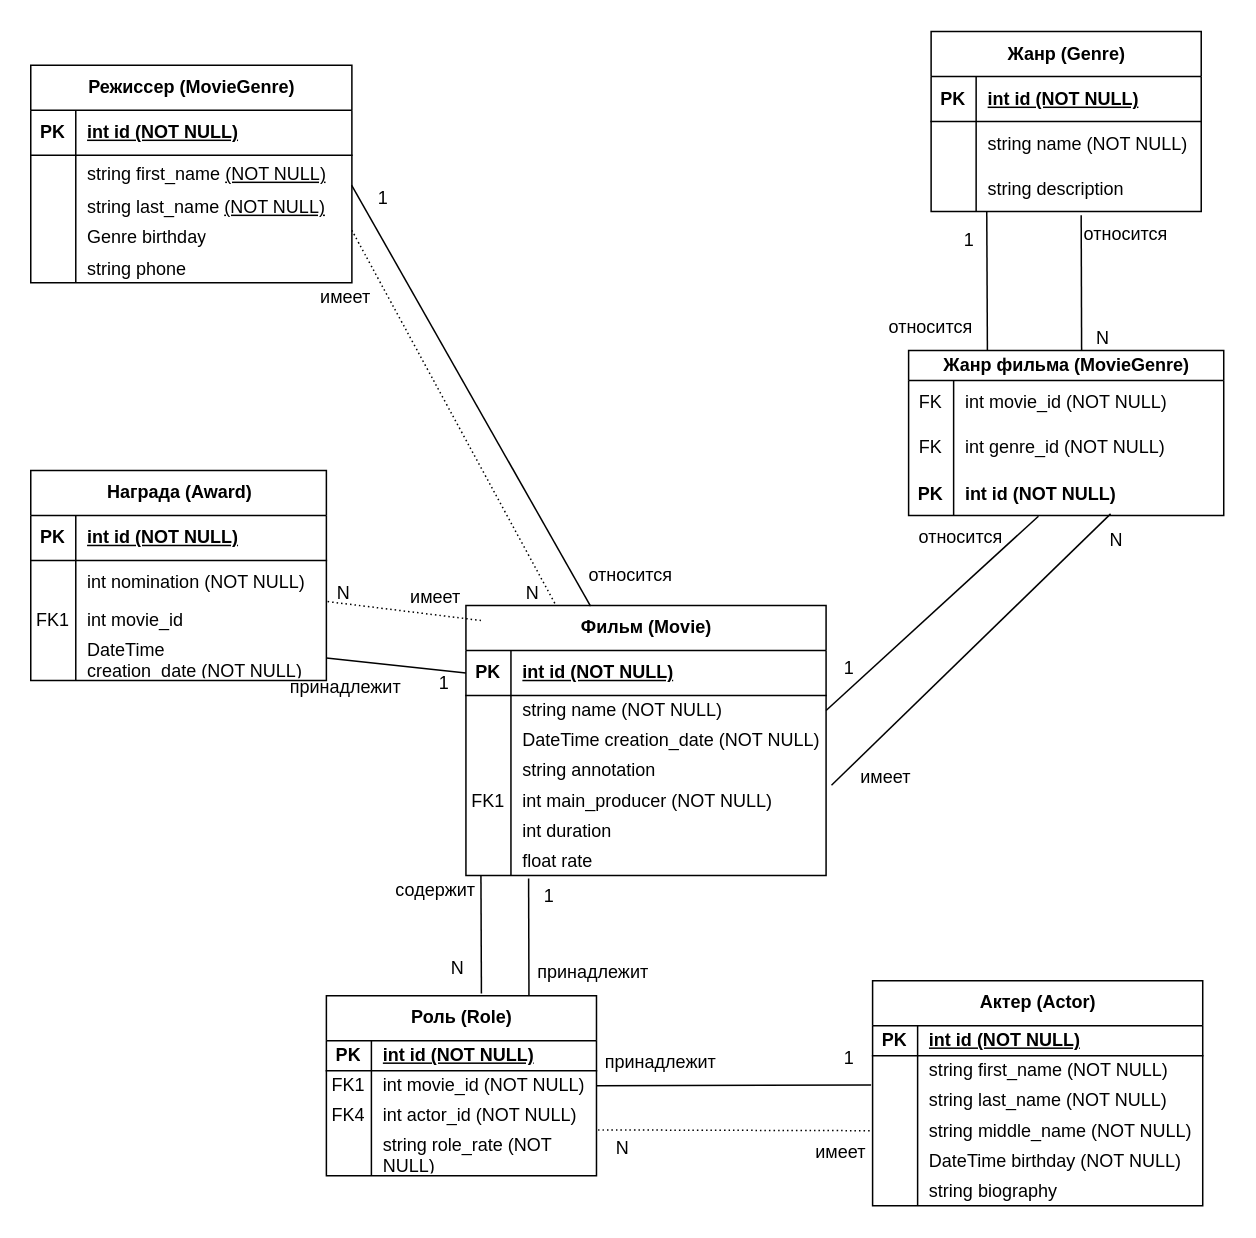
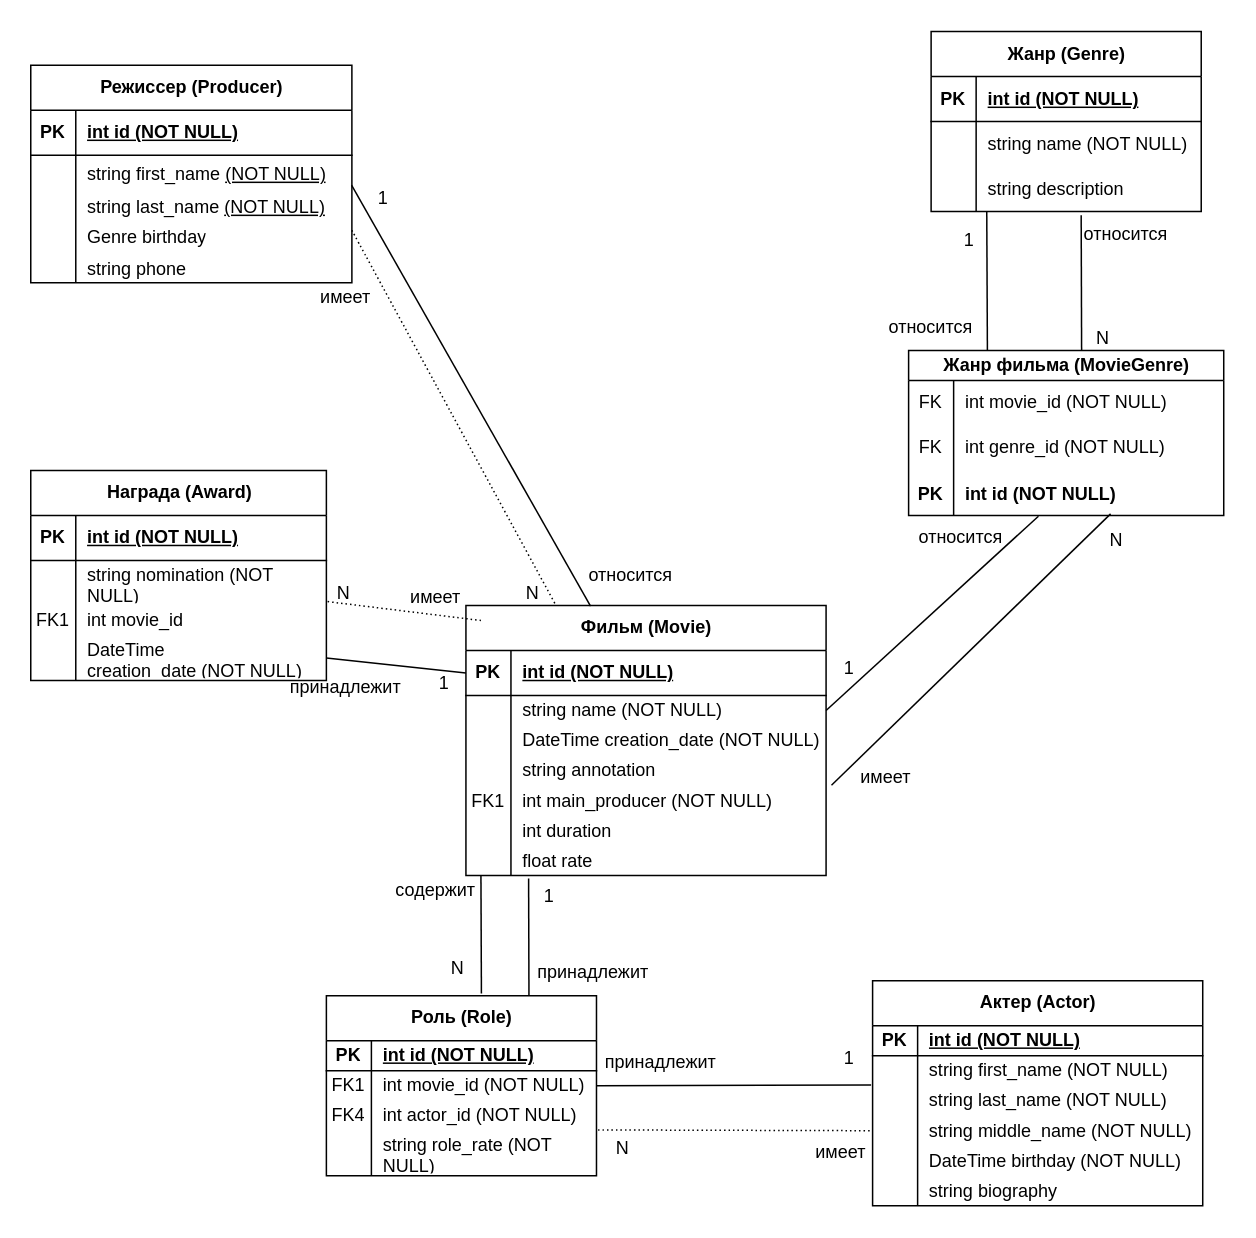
(192, 88) -> (192, 88)
(202, 583) -> (207, 583)
